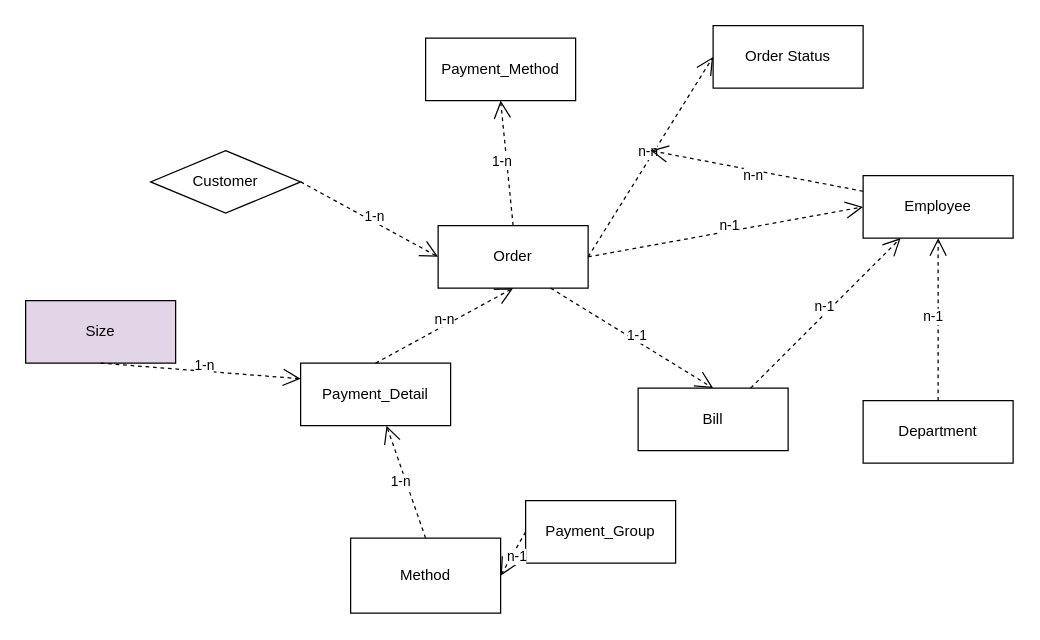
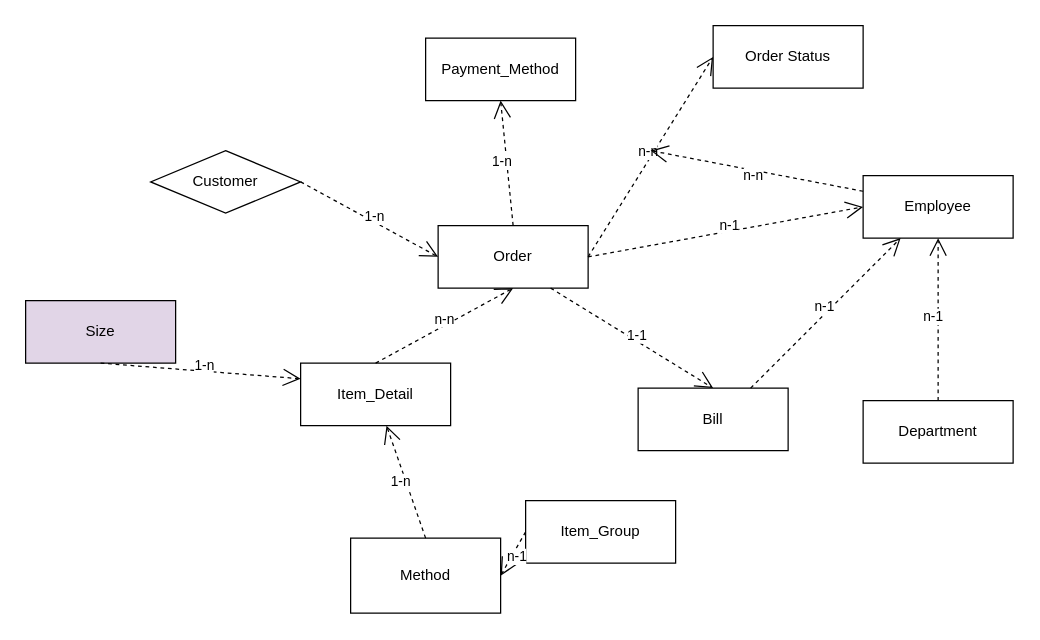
(376, 394) -> (376, 394)
(601, 532) -> (601, 532)
